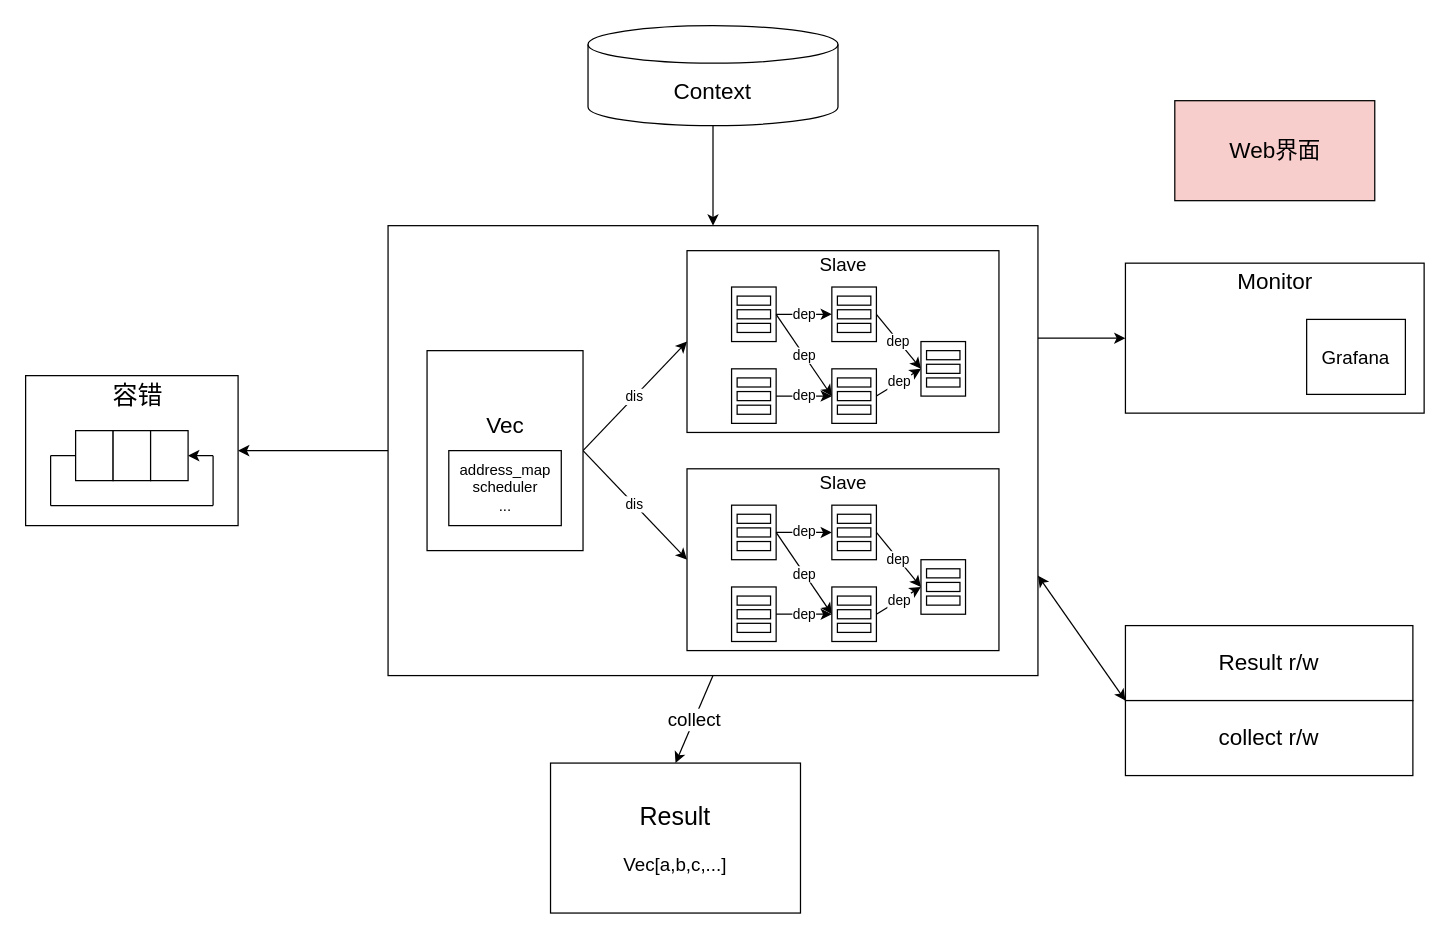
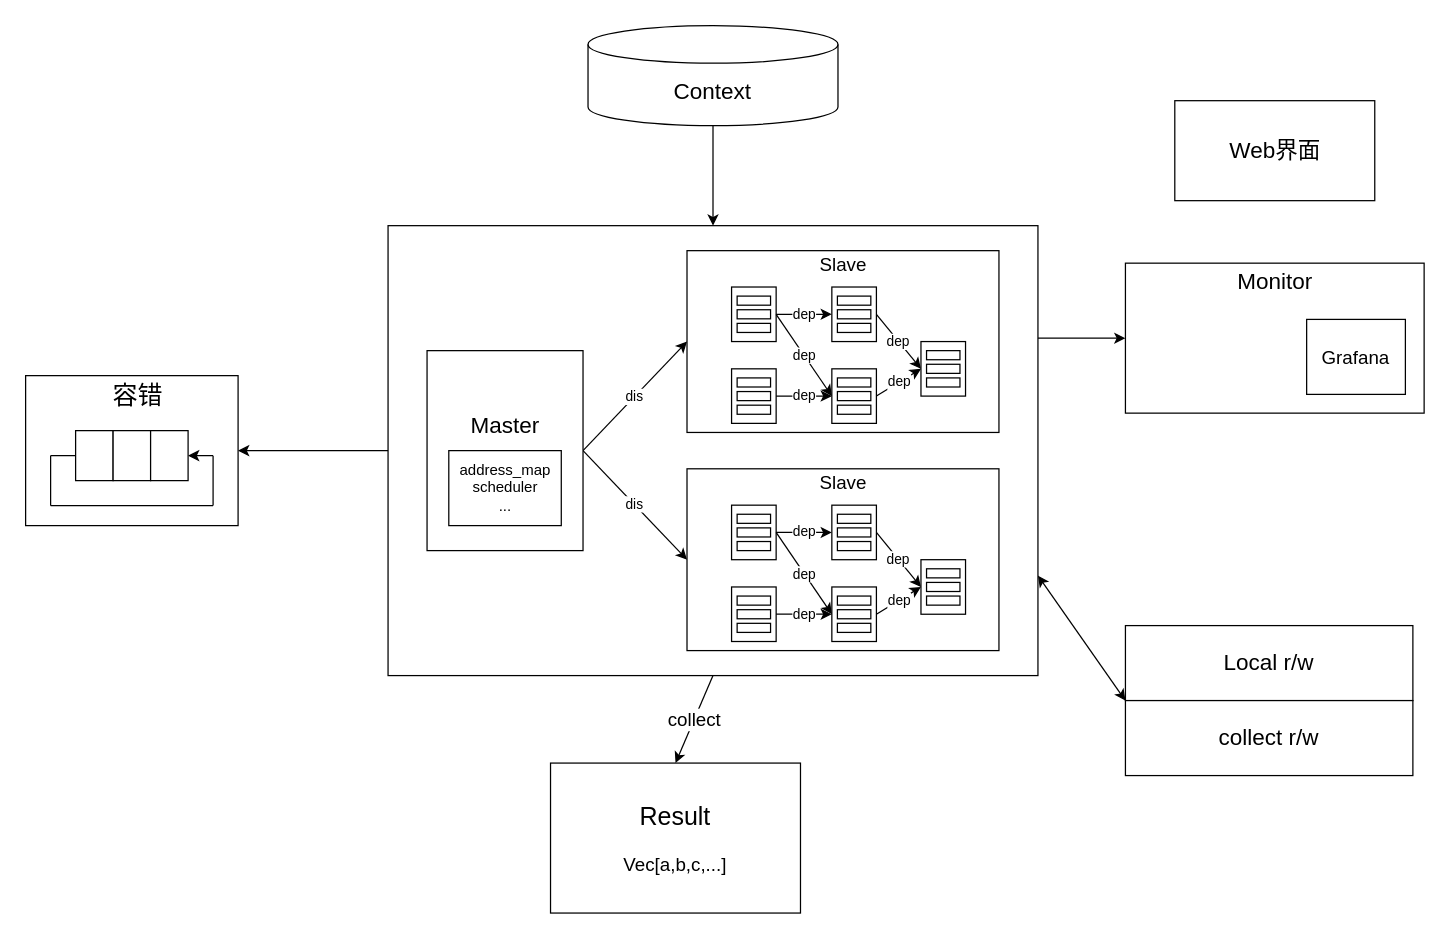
(1275, 151) -> (1275, 151)
(506, 426) -> (506, 426)
(1269, 663) -> (1269, 663)
